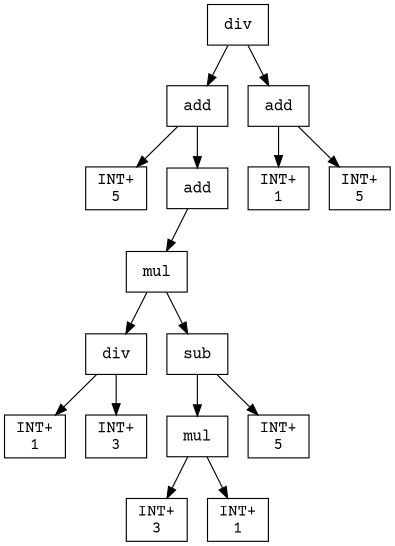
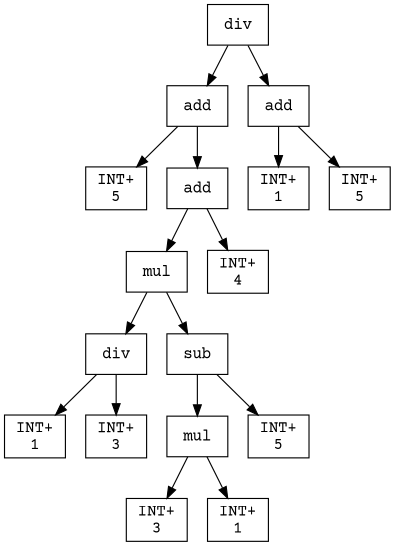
none -> (238, 272)
